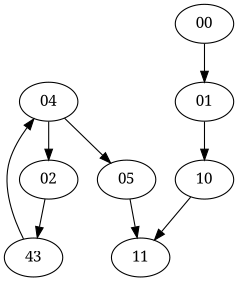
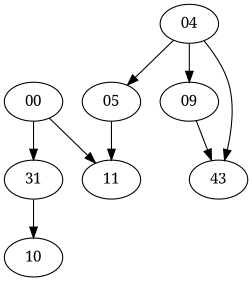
(204, 102) -> (34, 180)
(49, 180) -> (189, 102)
(7, 182) -> (231, 92)
(176, 214) -> (68, 137)
